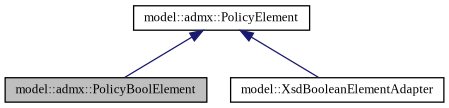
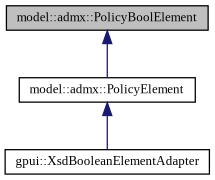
(158, 57) -> (107, 61)
(337, 90) -> (107, 162)
